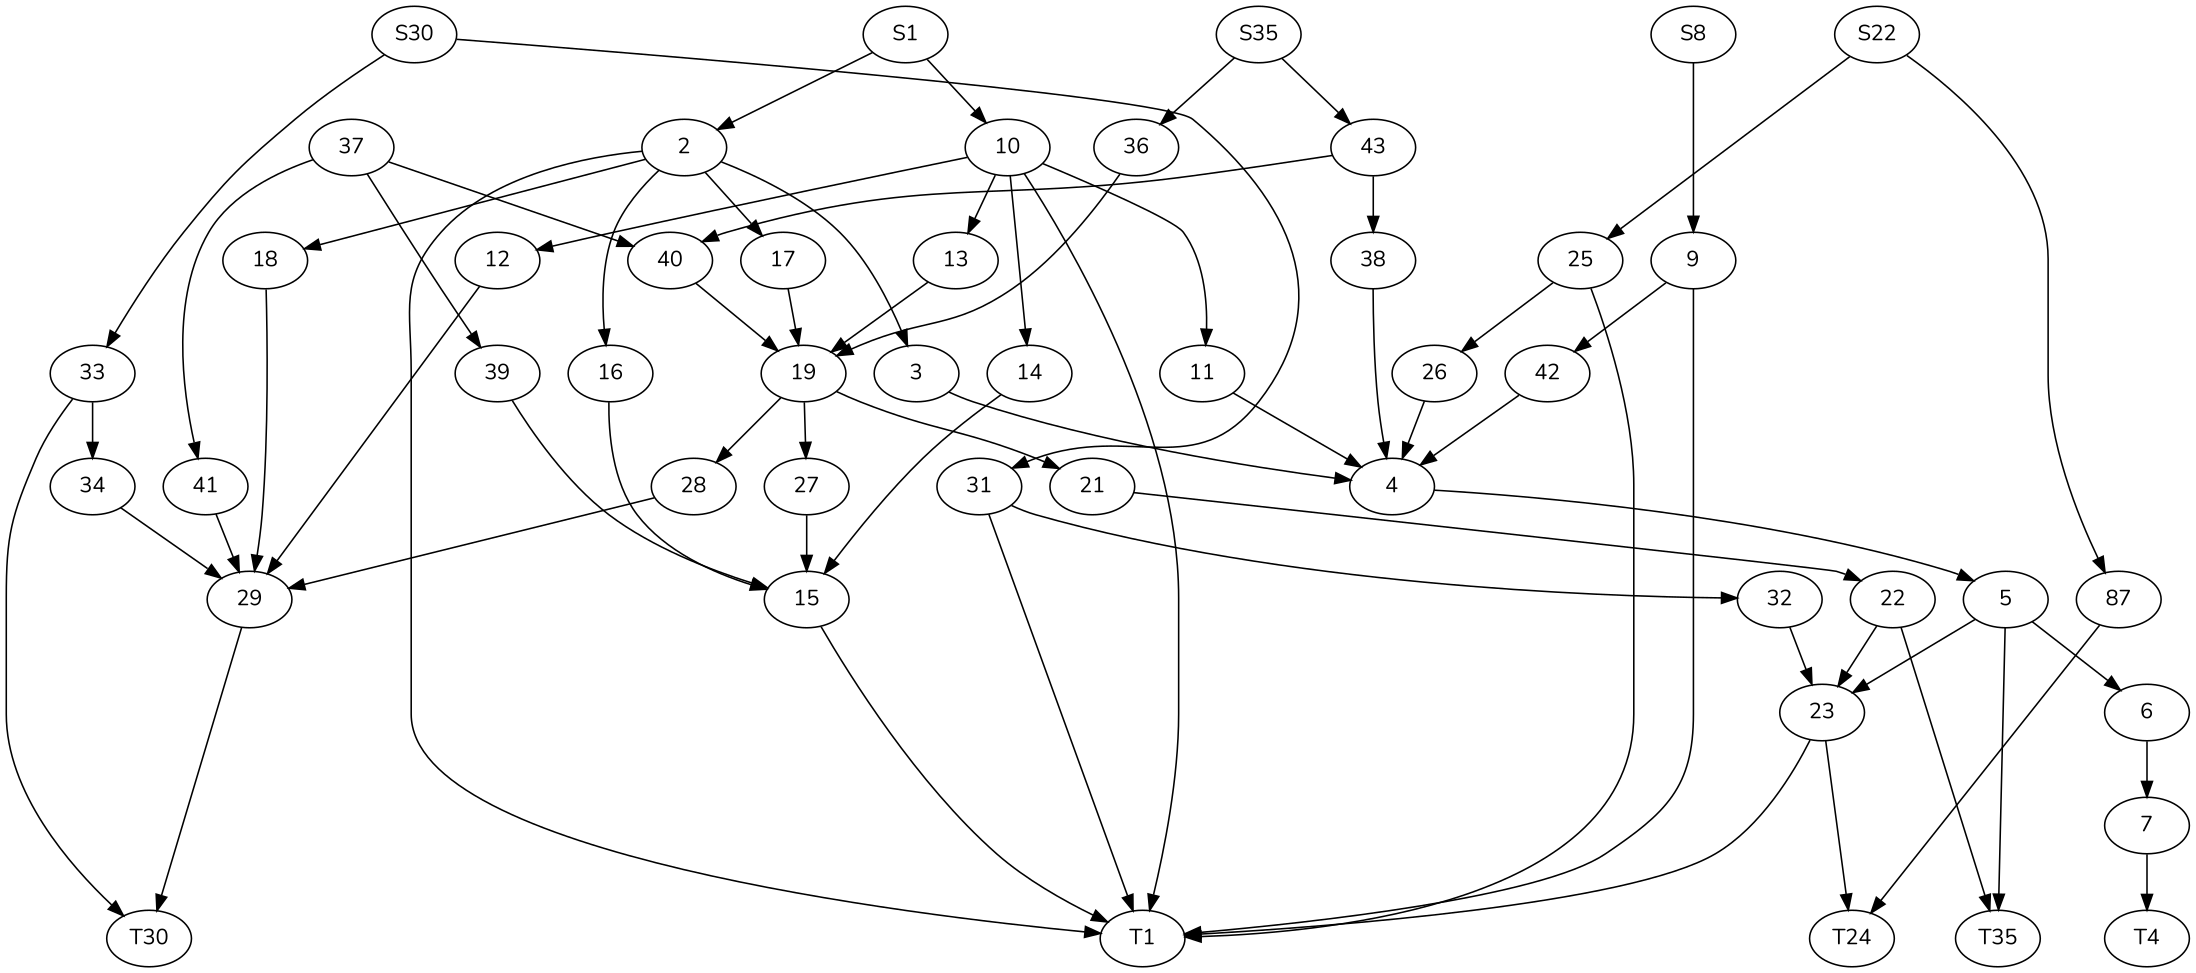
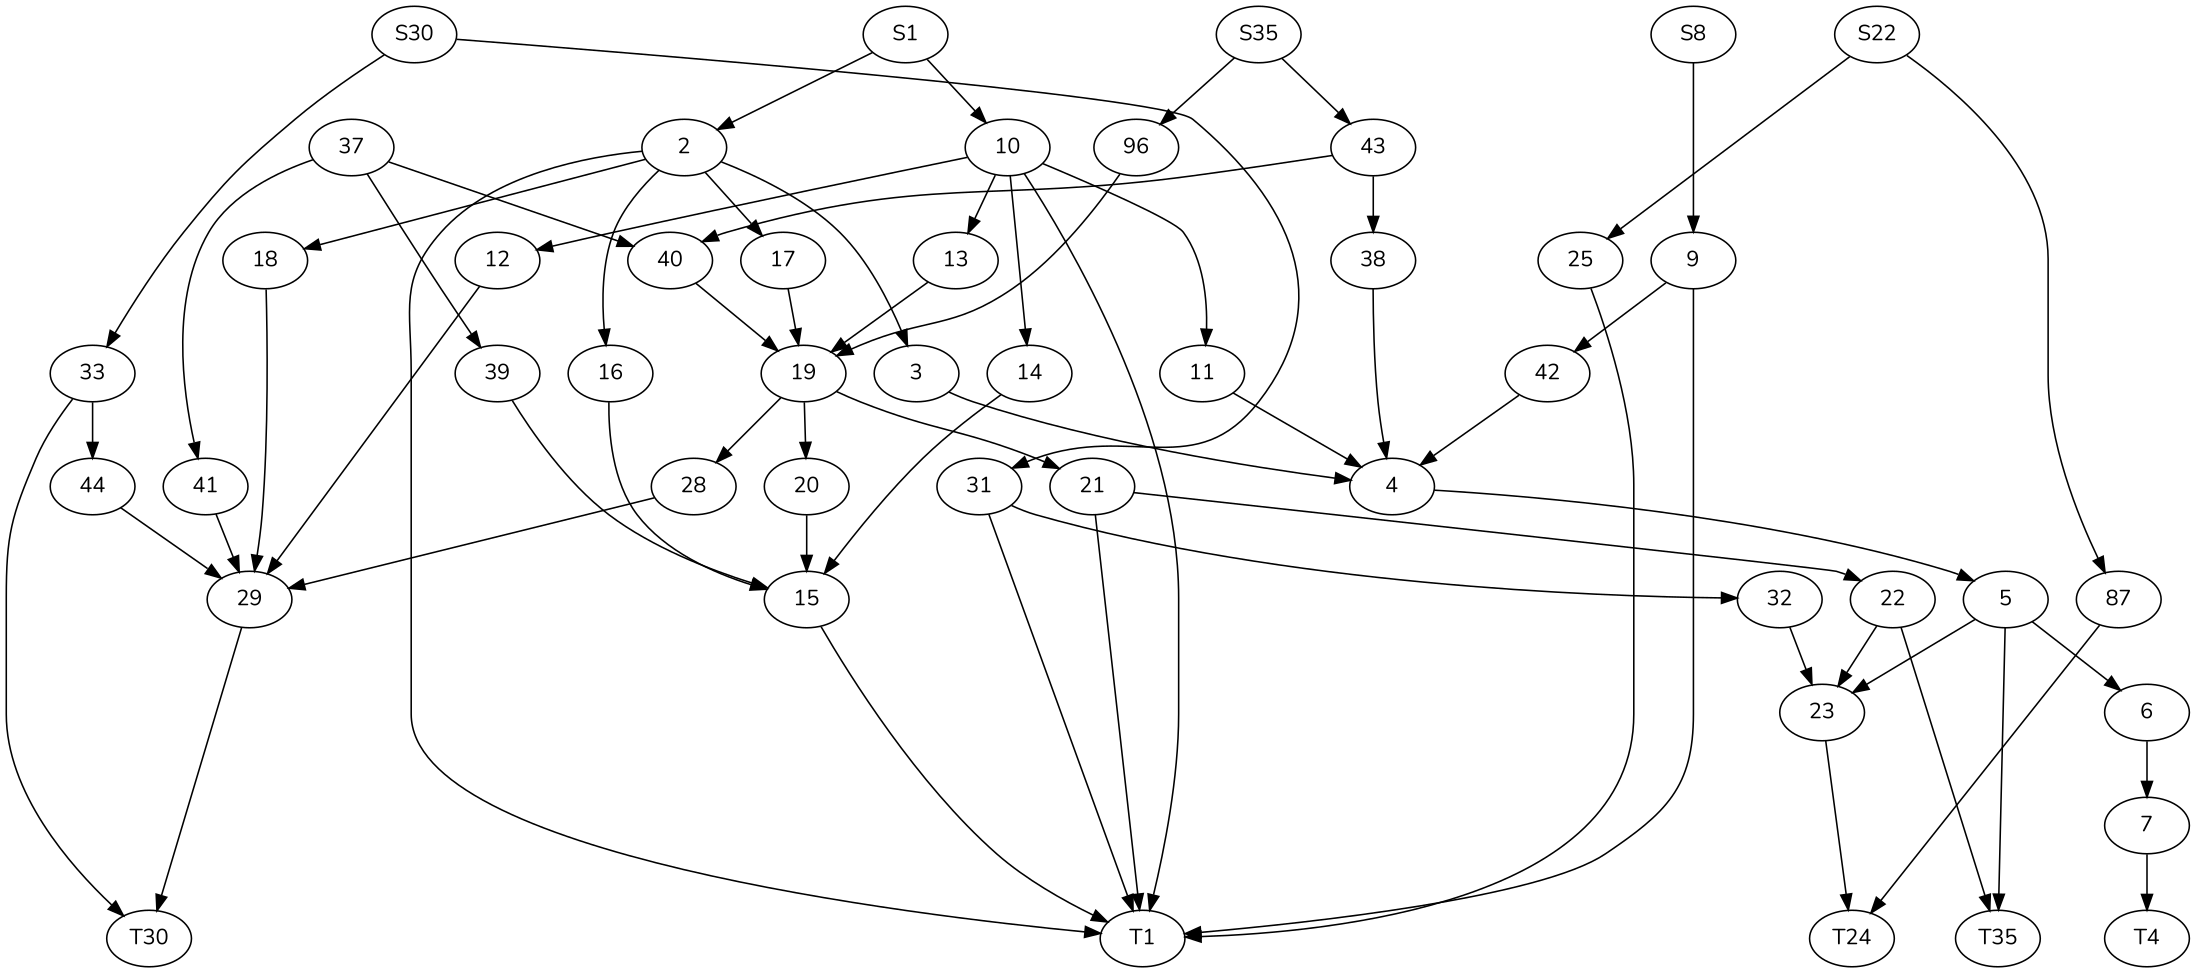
(1136, 148) -> (1136, 148)
(1434, 374) -> none
(93, 487) -> (93, 487)
(807, 487) -> (807, 487)
(1536, 901) -> (1117, 704)
